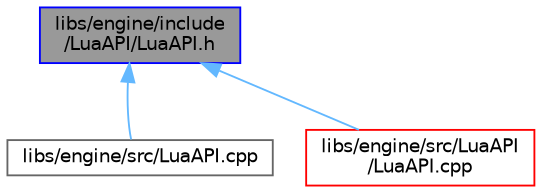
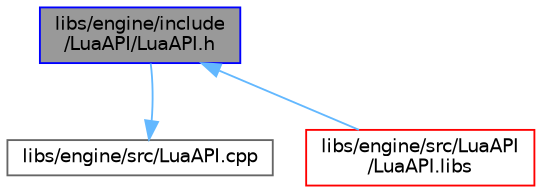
(128, 111) -> (153, 92)
(420, 158) -> (420, 158)
